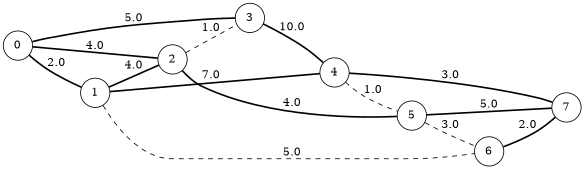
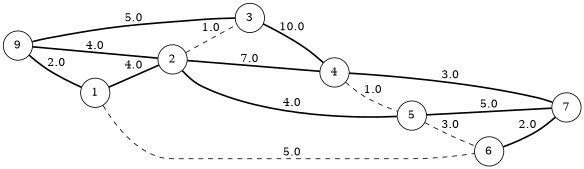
(18, 46) -> (18, 46)
(215, 83) -> (254, 66)
